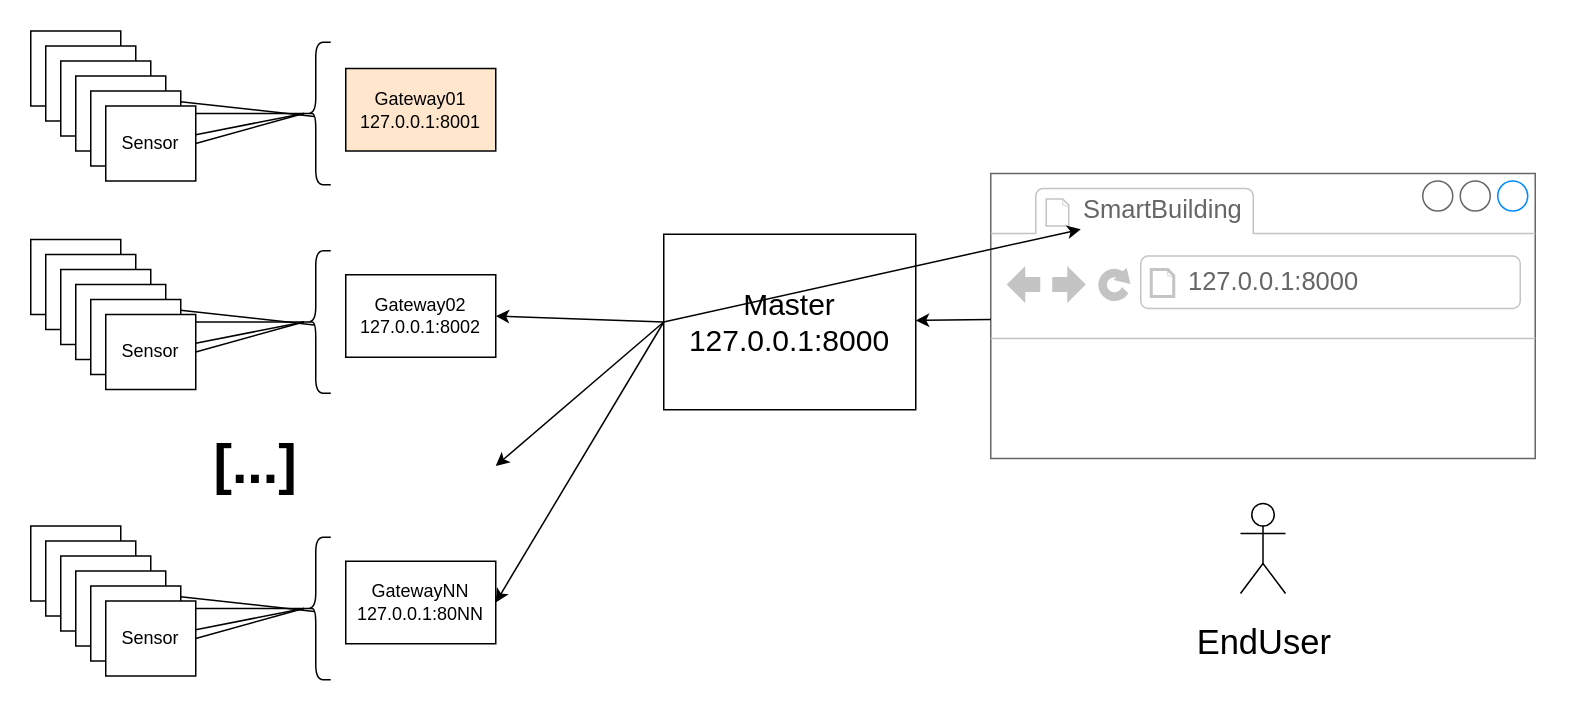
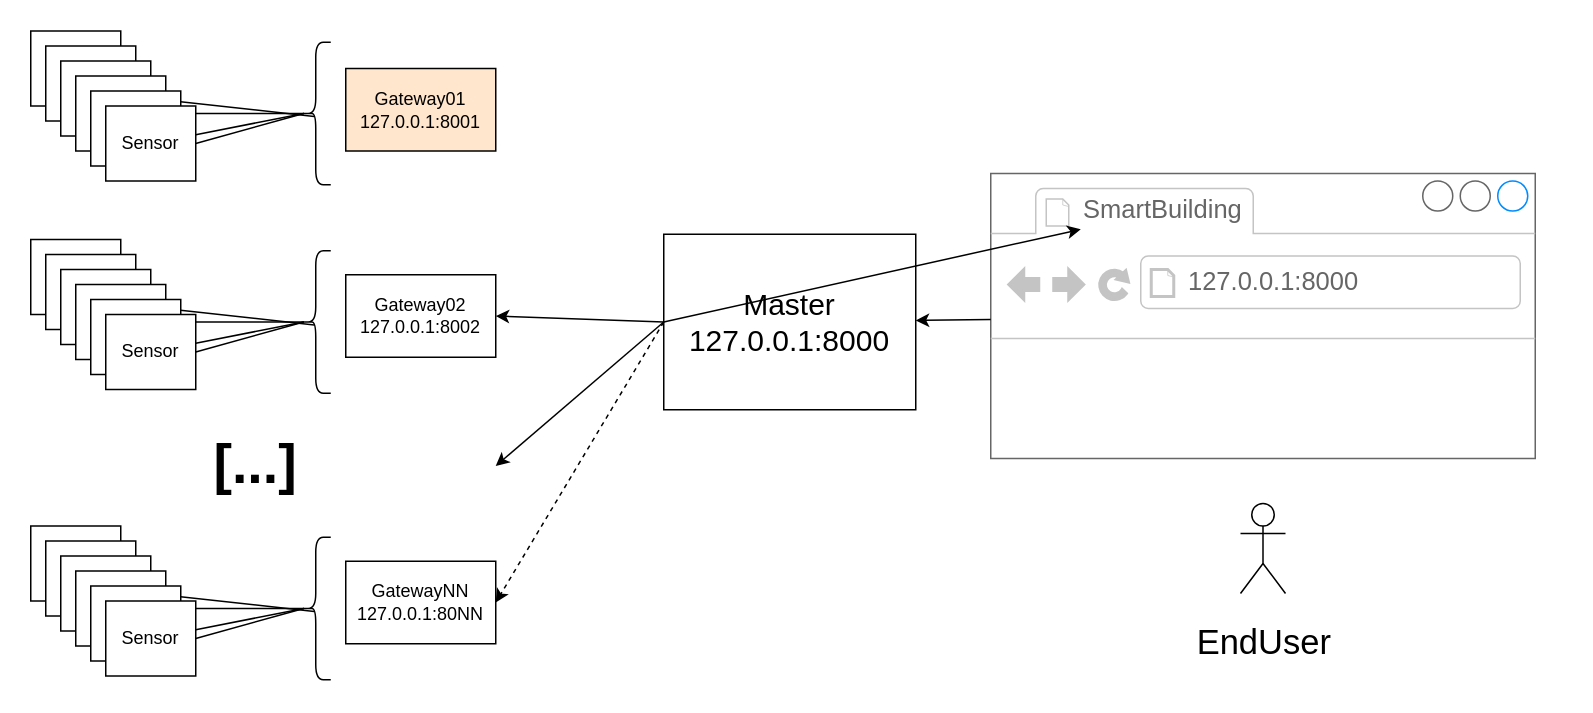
(581, 459) -> (581, 459)
